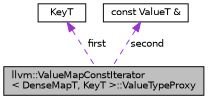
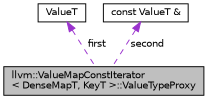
(62, 13) -> (62, 13)
